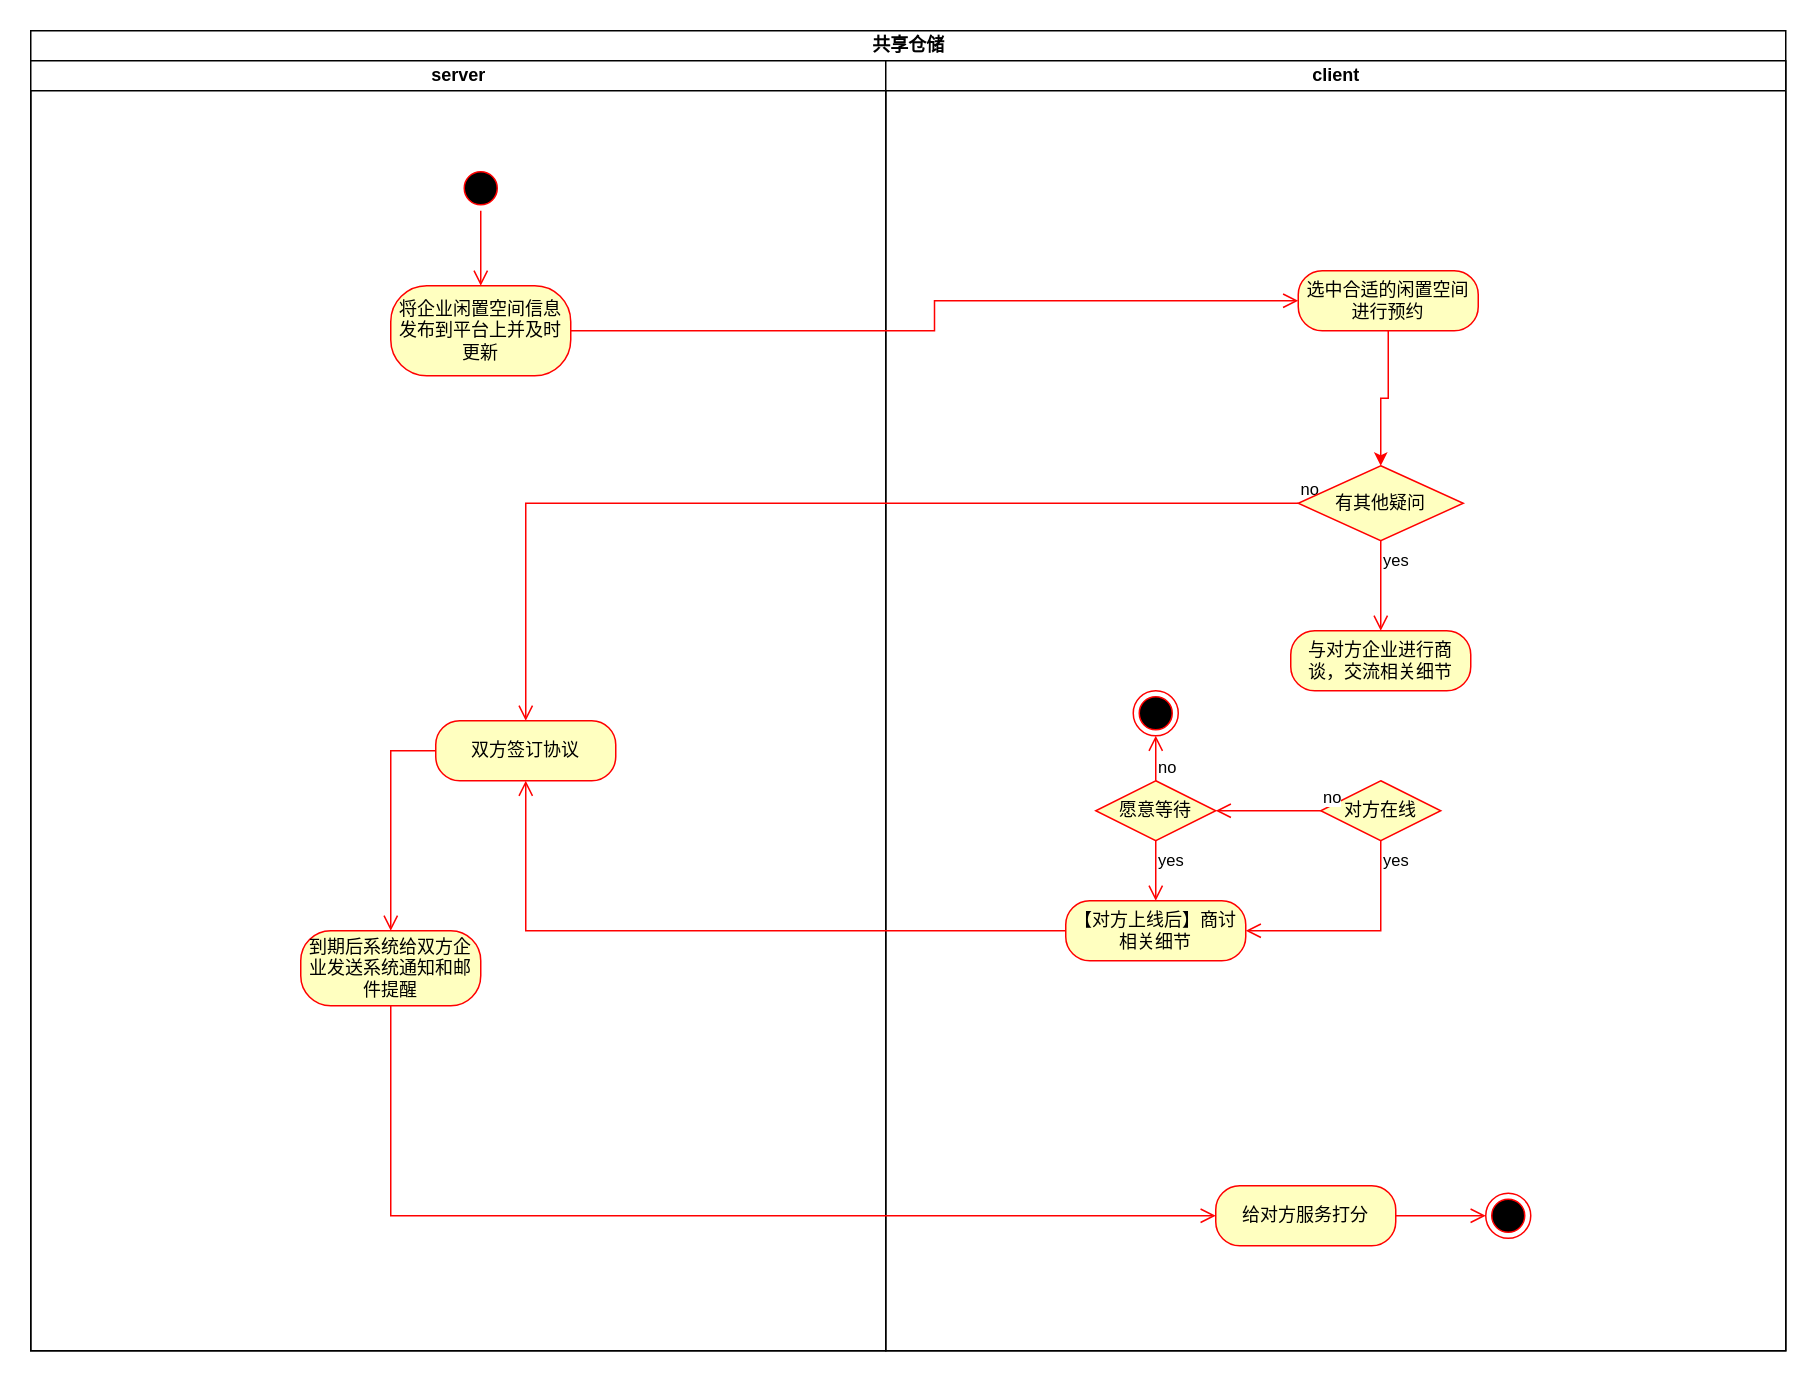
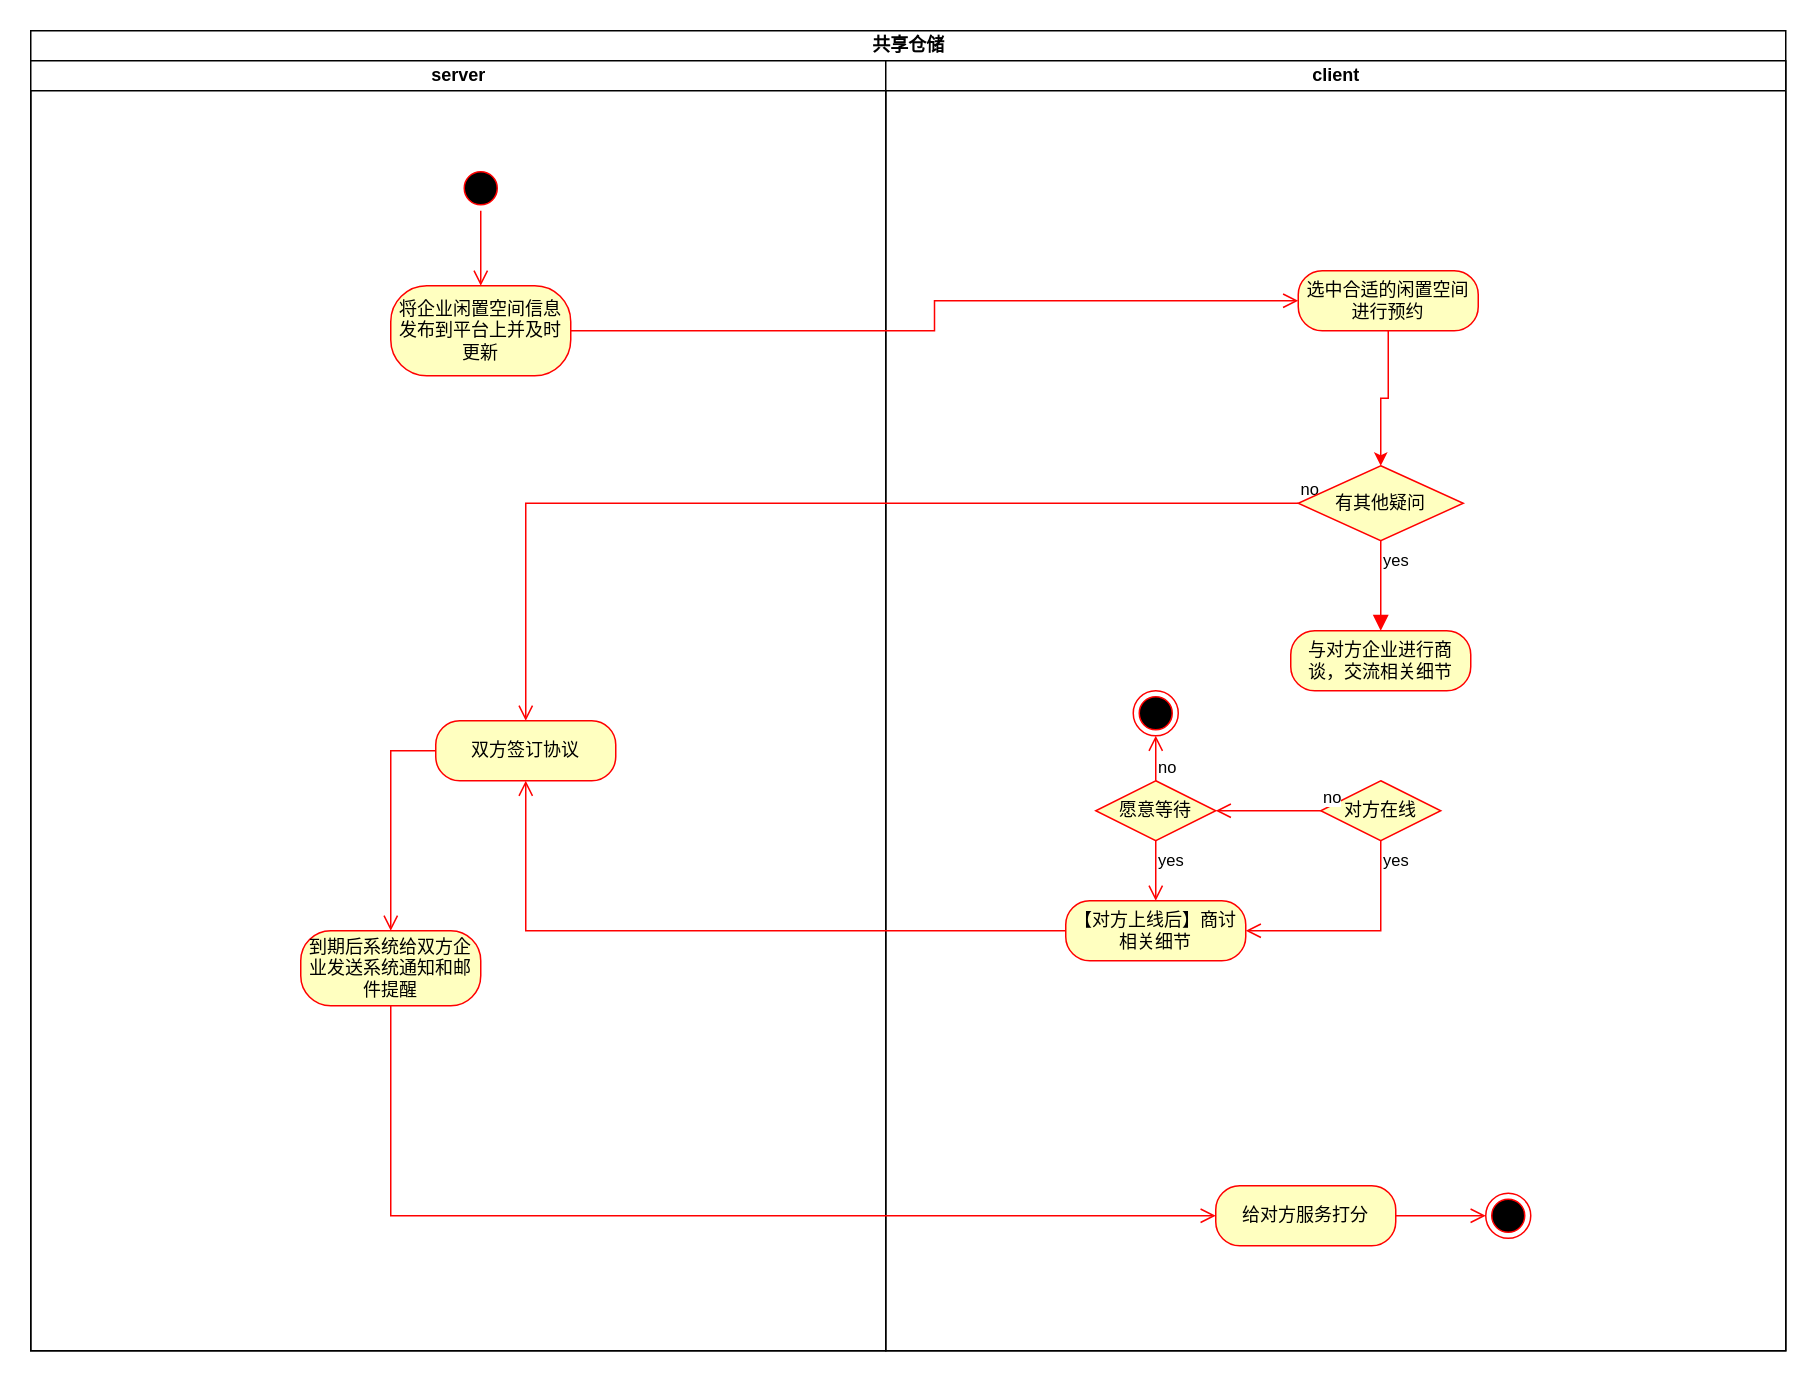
(1381, 619) -> (1381, 614)
